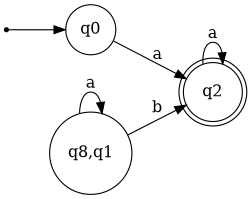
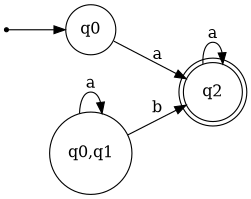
(91, 153) -> (91, 153)
